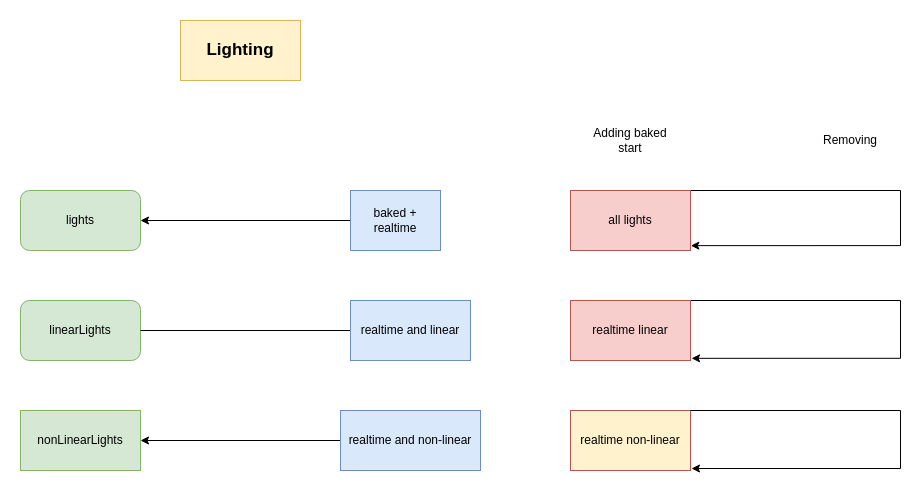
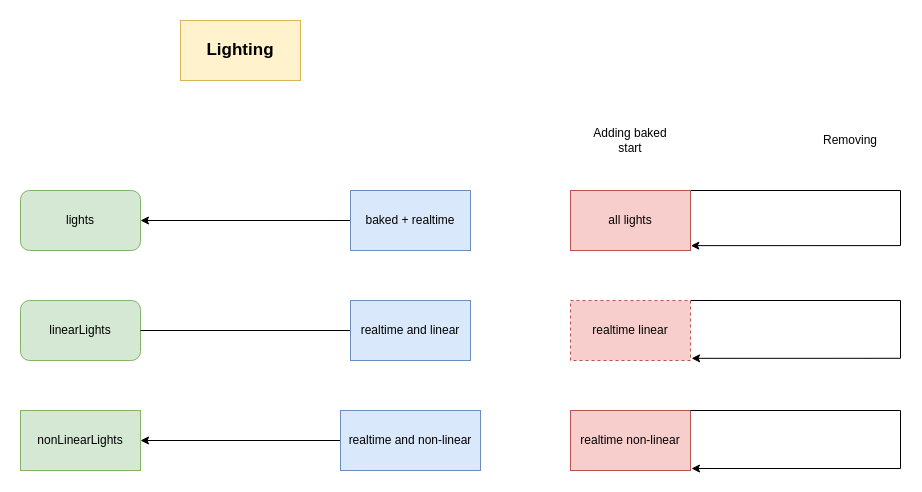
(396, 221) -> (411, 221)
(631, 331) -> (631, 331)
(631, 441) -> (631, 441)
